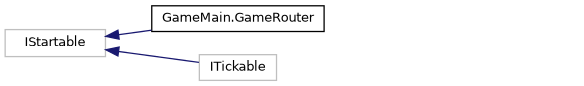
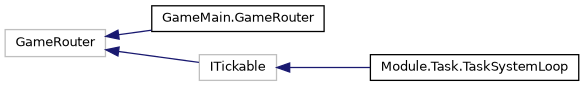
(55, 43) -> (55, 43)
none -> (475, 68)
